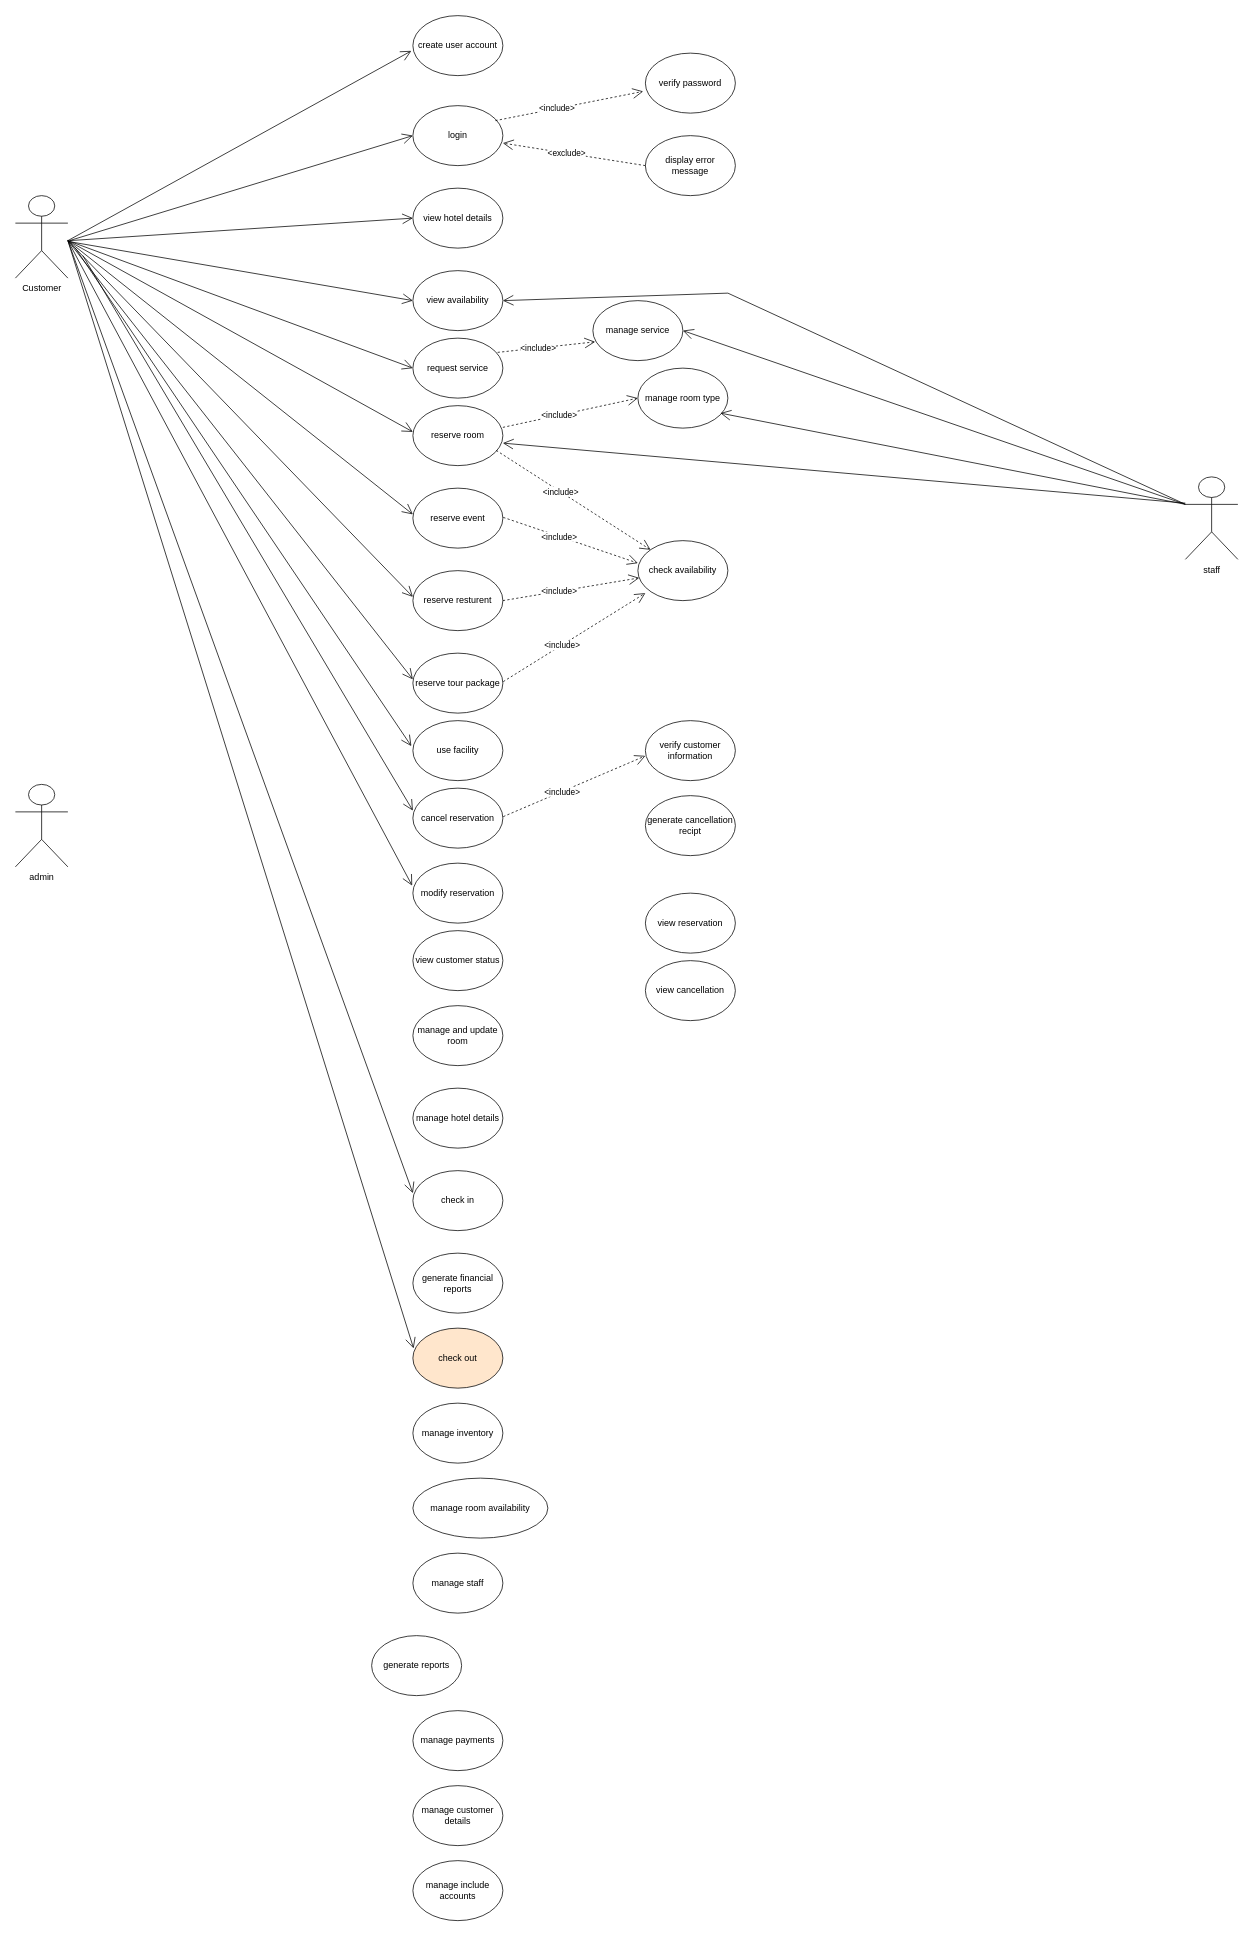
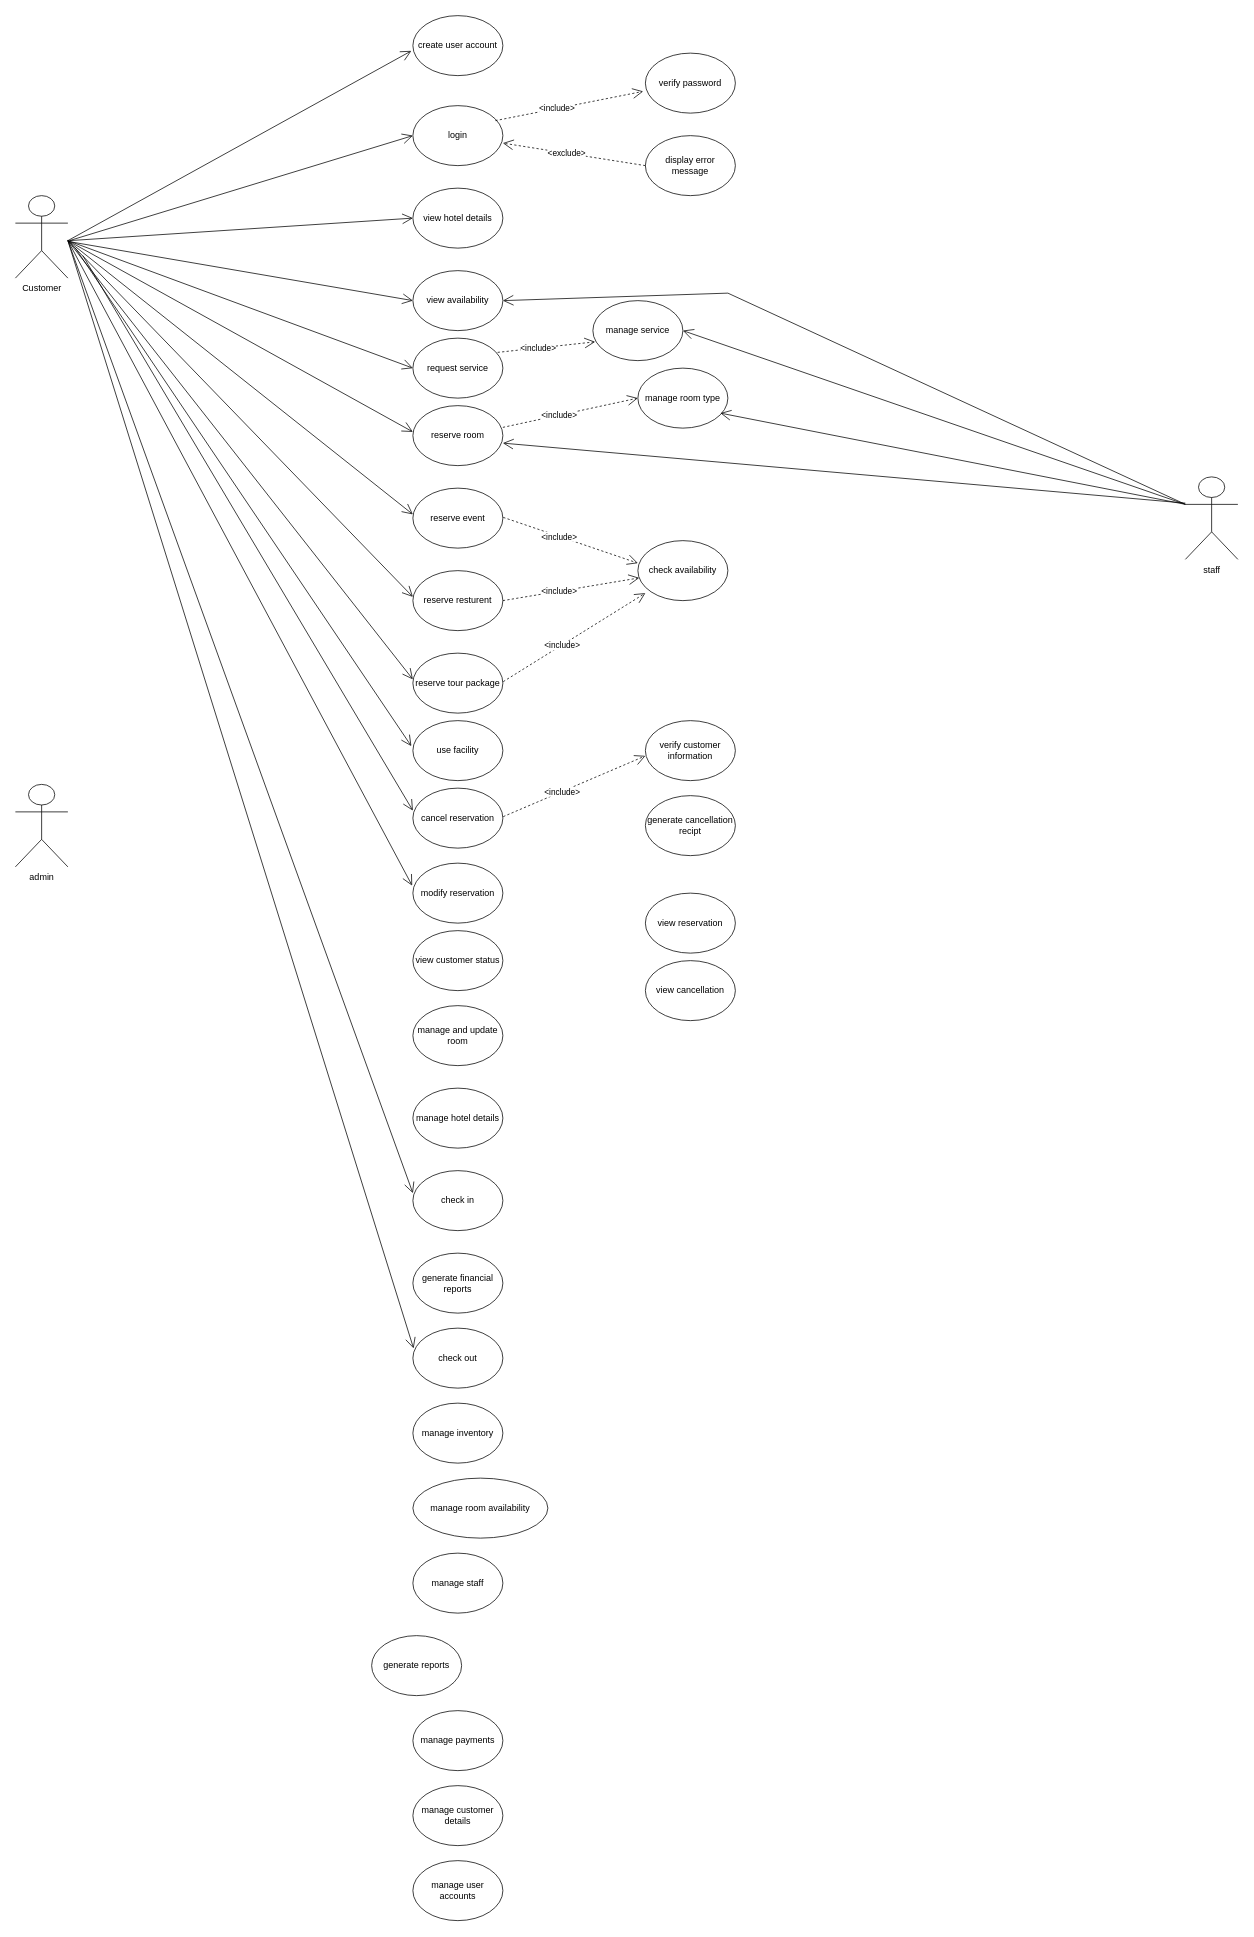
(572, 499) -> none
(458, 1358) -> (458, 1358)
(458, 1890) -> (458, 1890)
